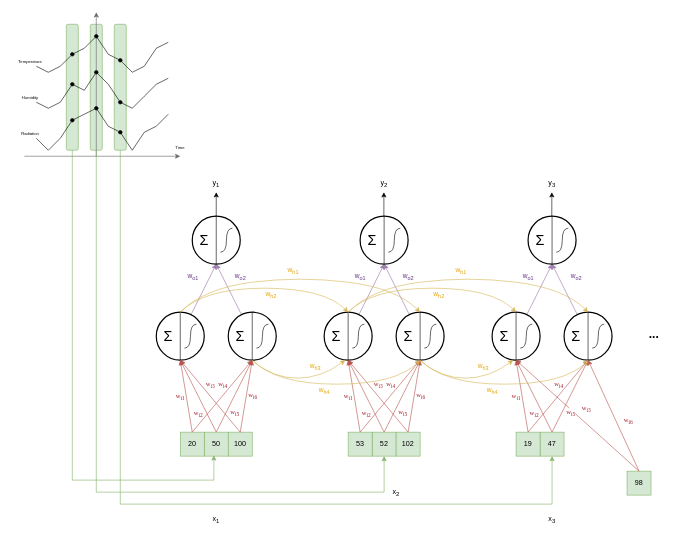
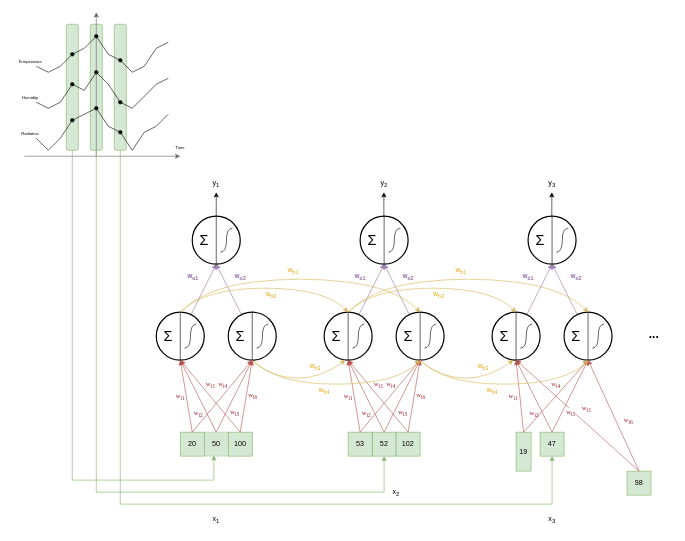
(216, 444) -> (216, 444)
(528, 444) -> (524, 452)
